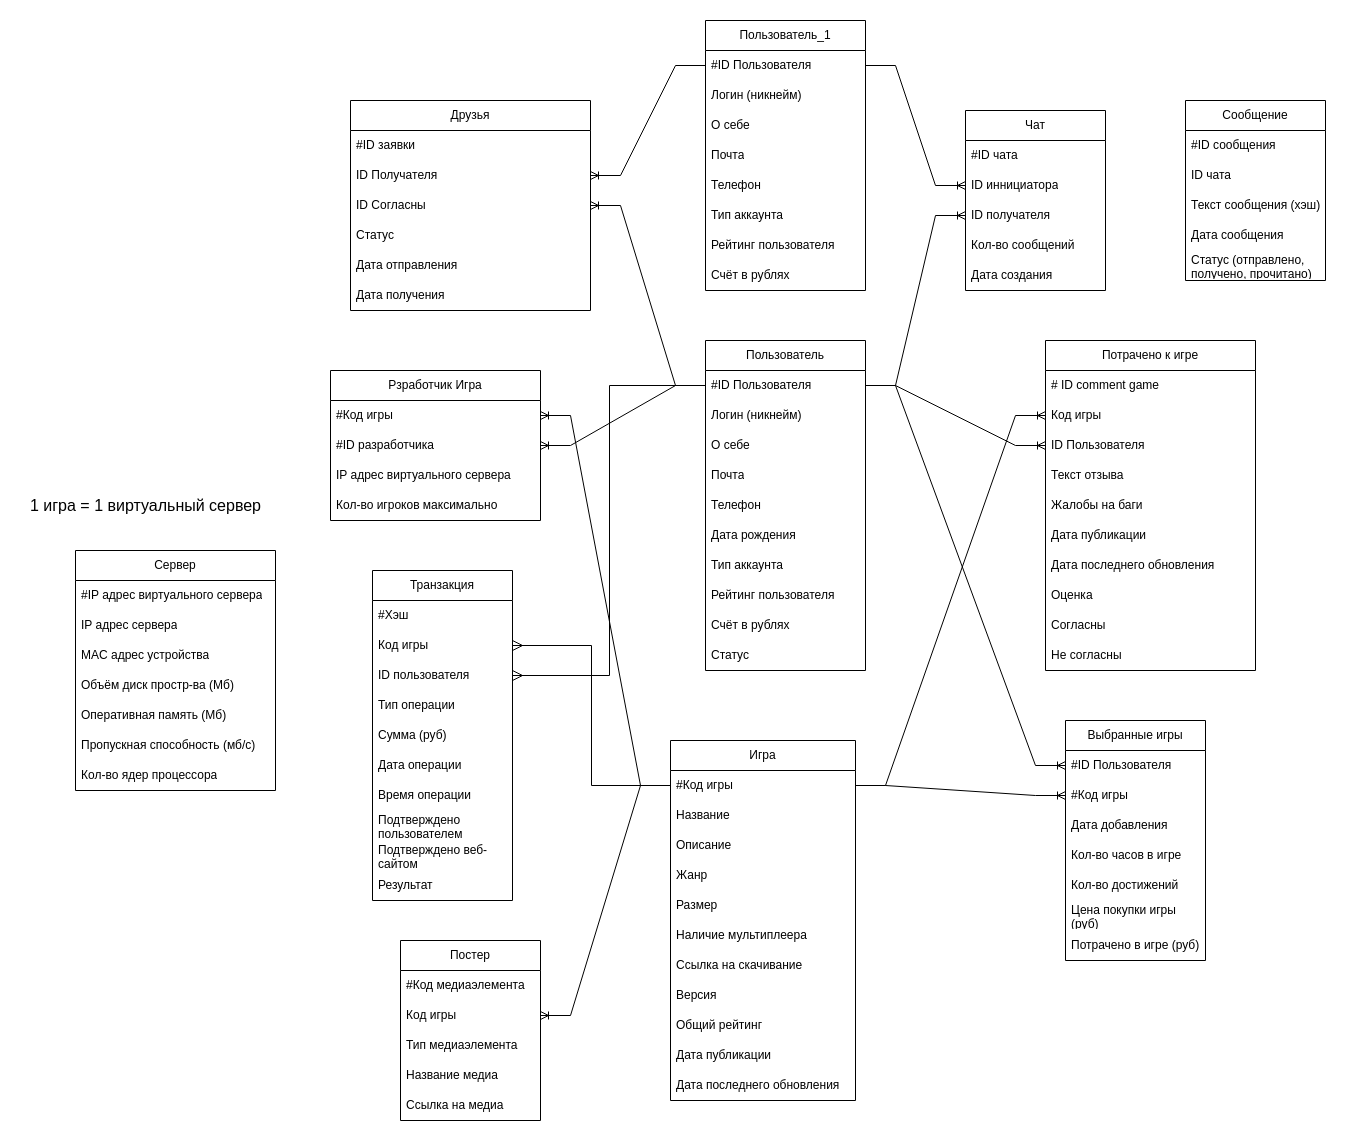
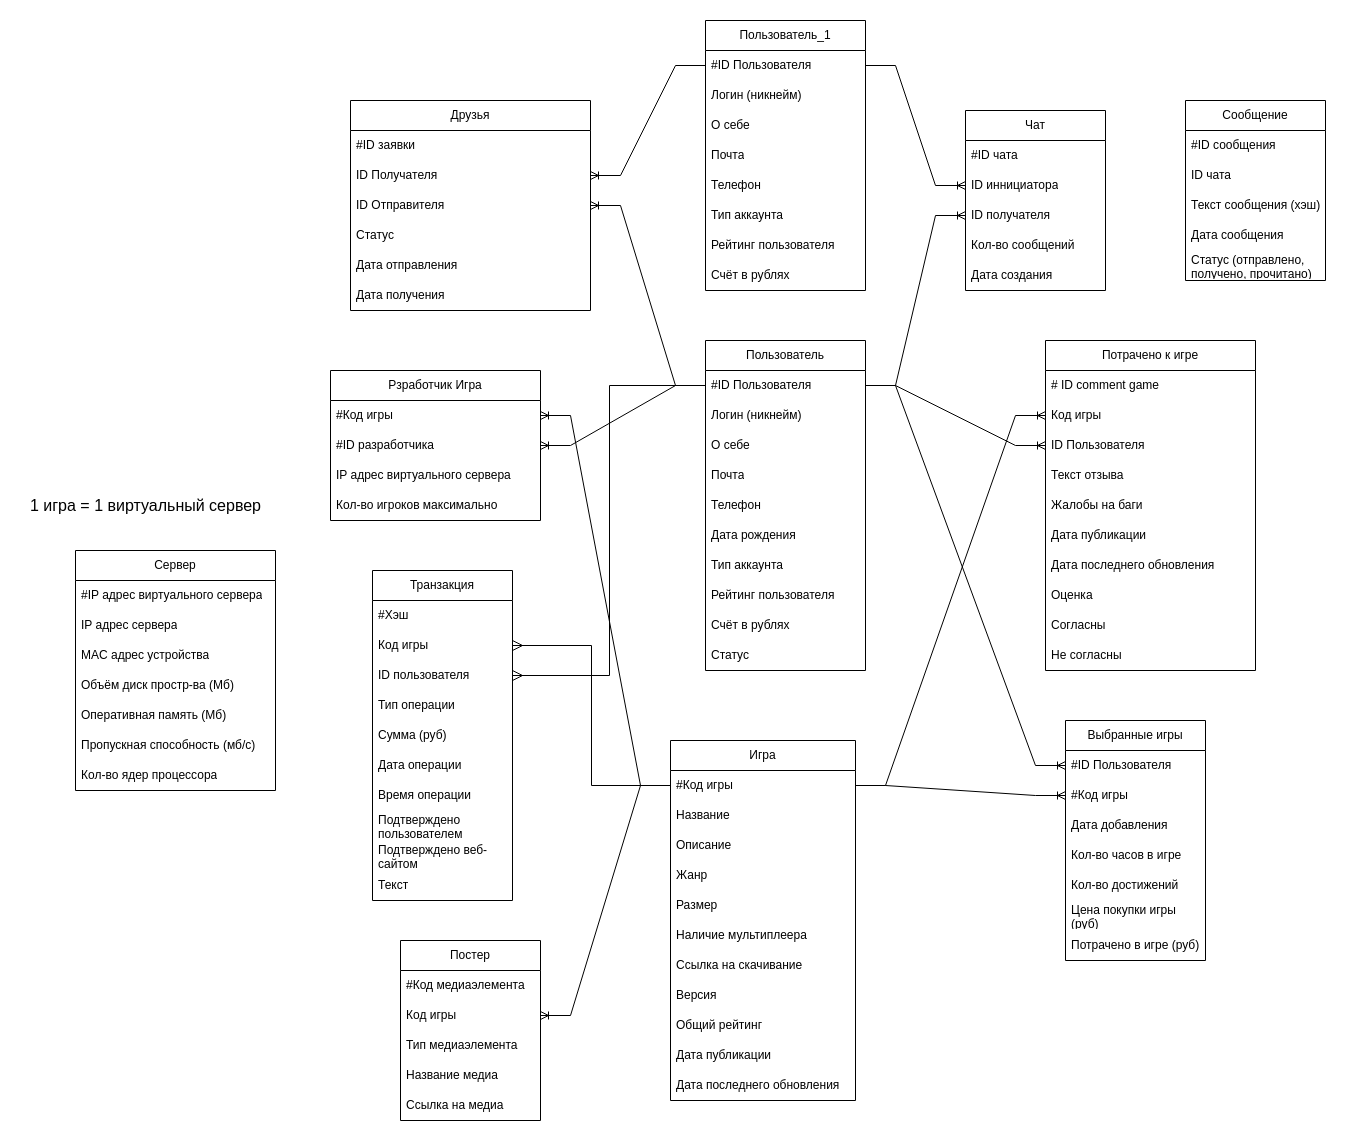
(392, 206) -> (402, 206)
(409, 886) -> (395, 886)
